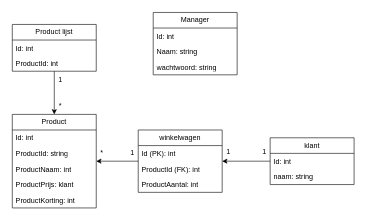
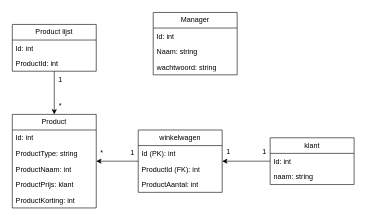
(47, 154) -> (51, 154)
